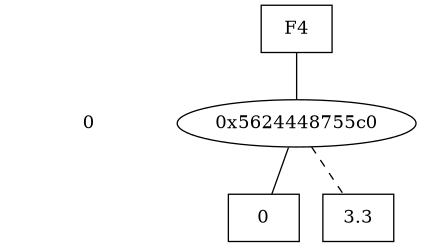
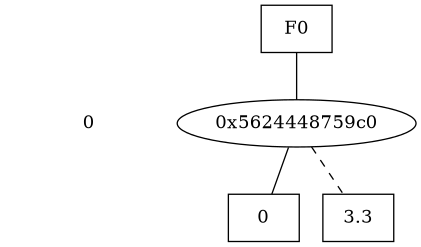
(297, 29) -> (297, 29)
(297, 123) -> (297, 123)
